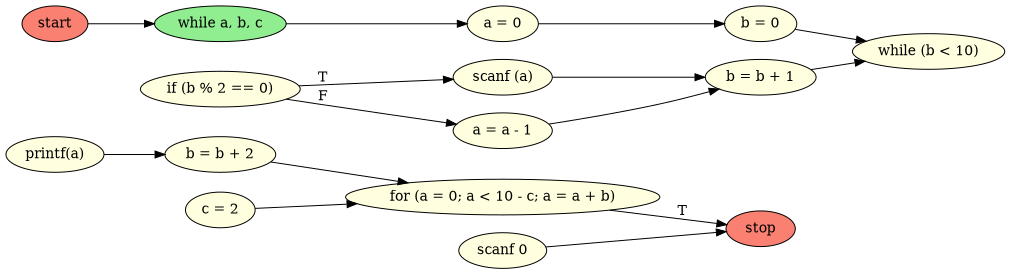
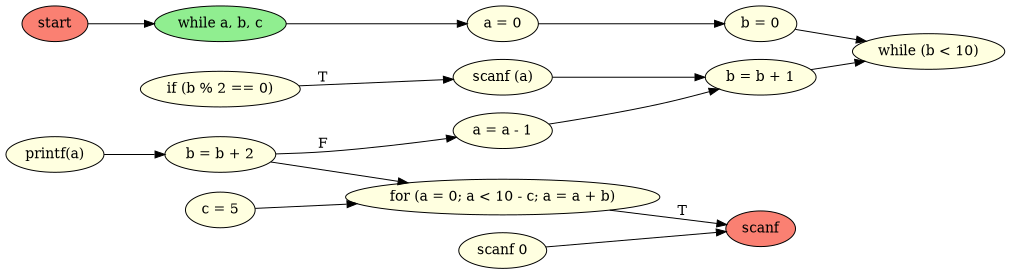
(366, 111) -> (361, 149)
(220, 210) -> (220, 210)
(761, 229) -> (761, 229)
